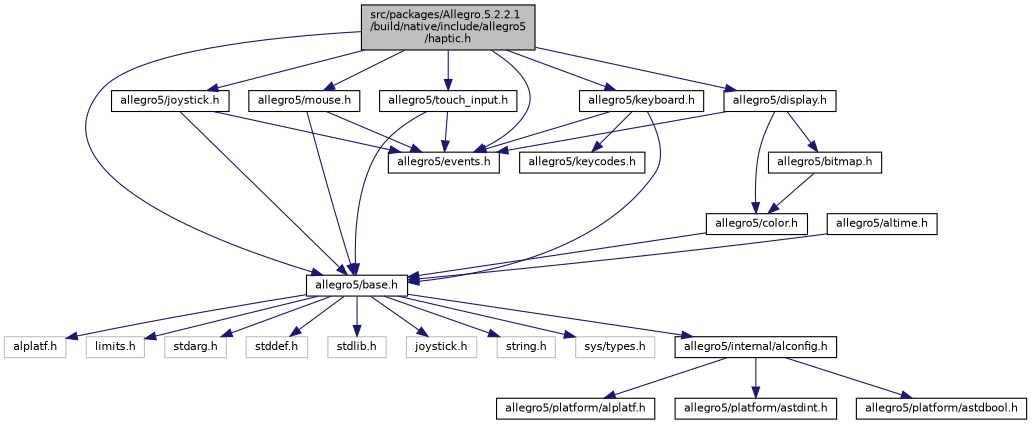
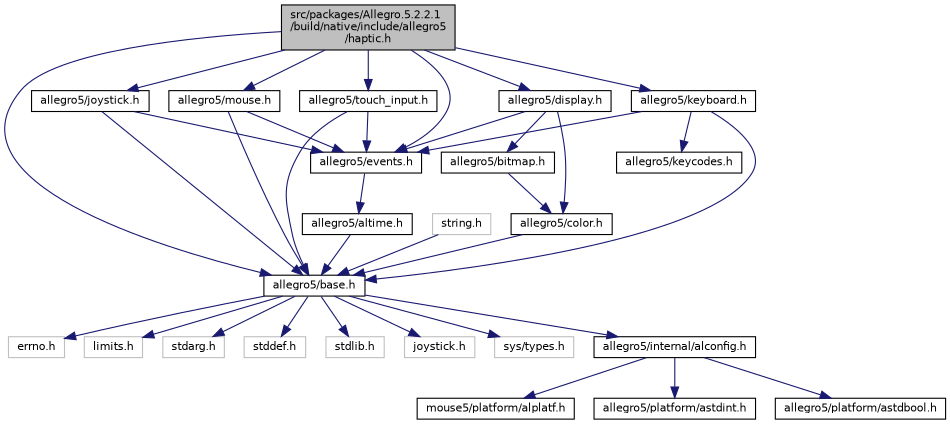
none -> (362, 188)
(436, 315) -> (393, 253)
(35, 347) -> (36, 347)
(576, 409) -> (496, 409)
